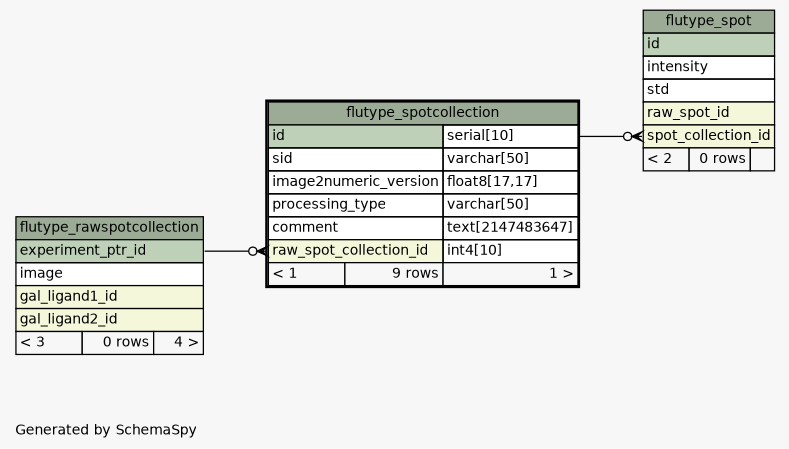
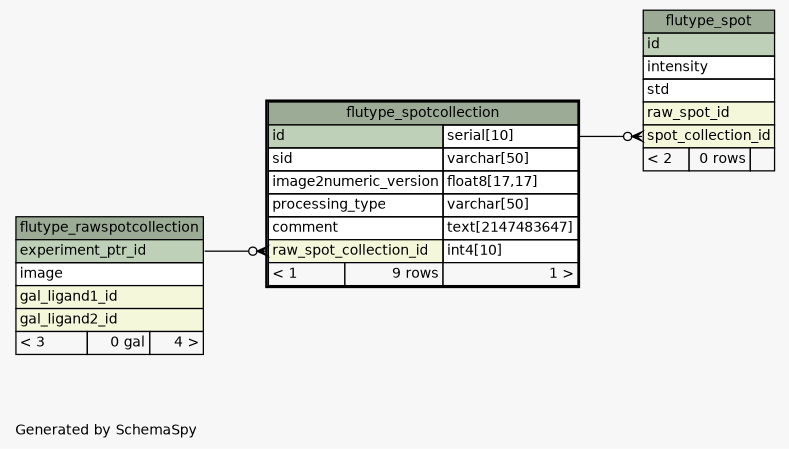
(126, 342) -> (128, 342)
